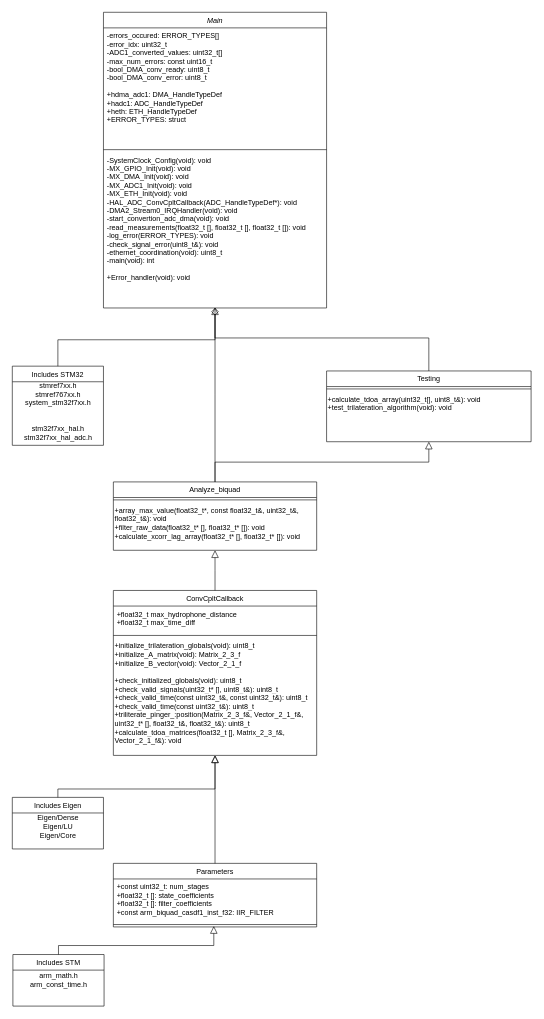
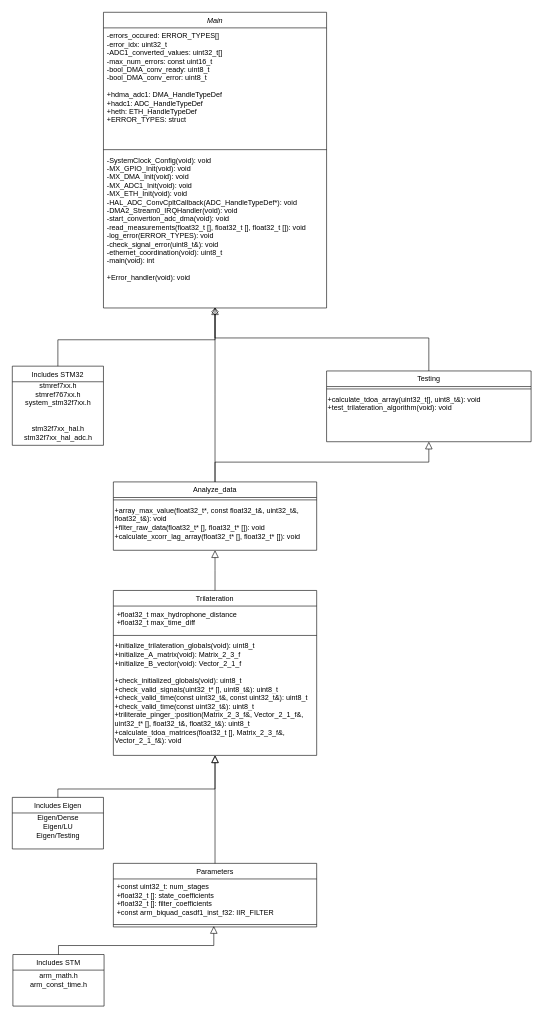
(215, 490) -> (215, 490)
(215, 599) -> (215, 599)
(58, 827) -> (58, 827)
